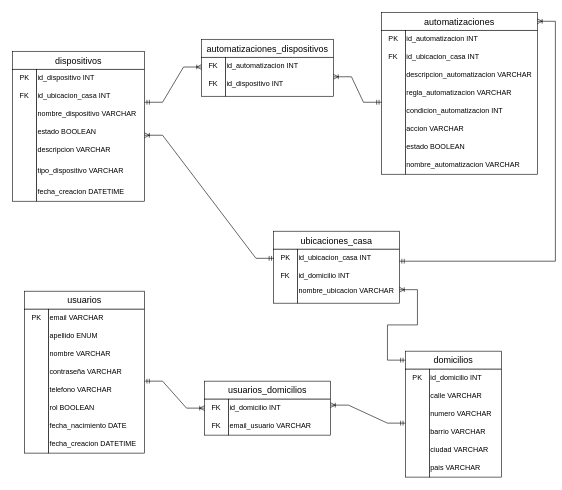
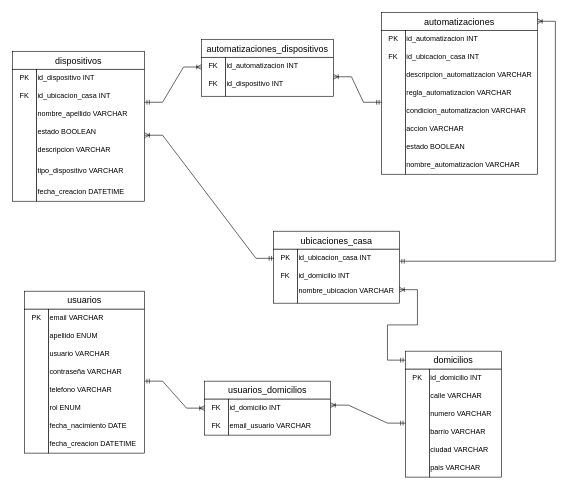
(458, 111) -> (466, 111)
(86, 114) -> (80, 114)
(77, 354) -> (78, 354)
(70, 408) -> (64, 408)
